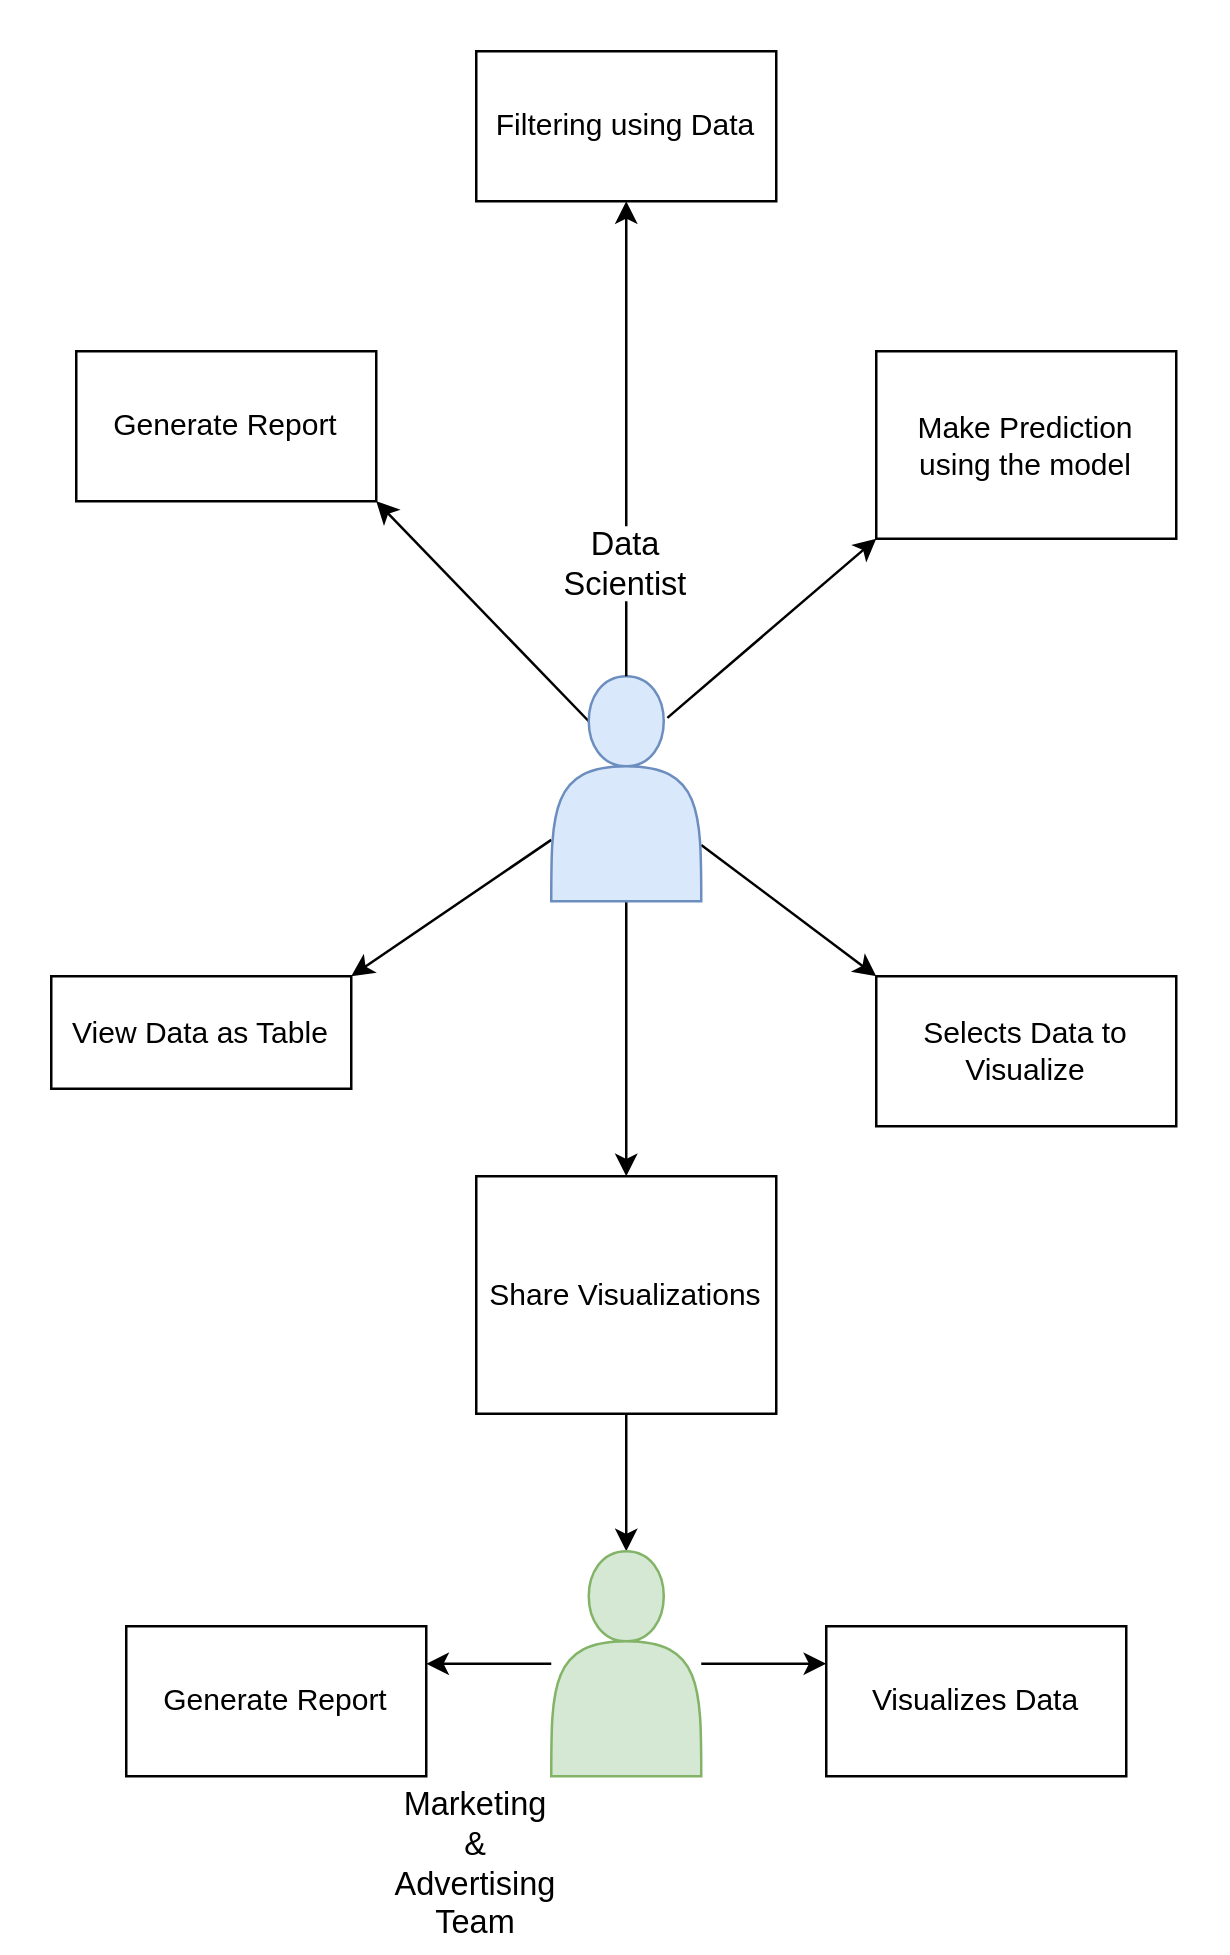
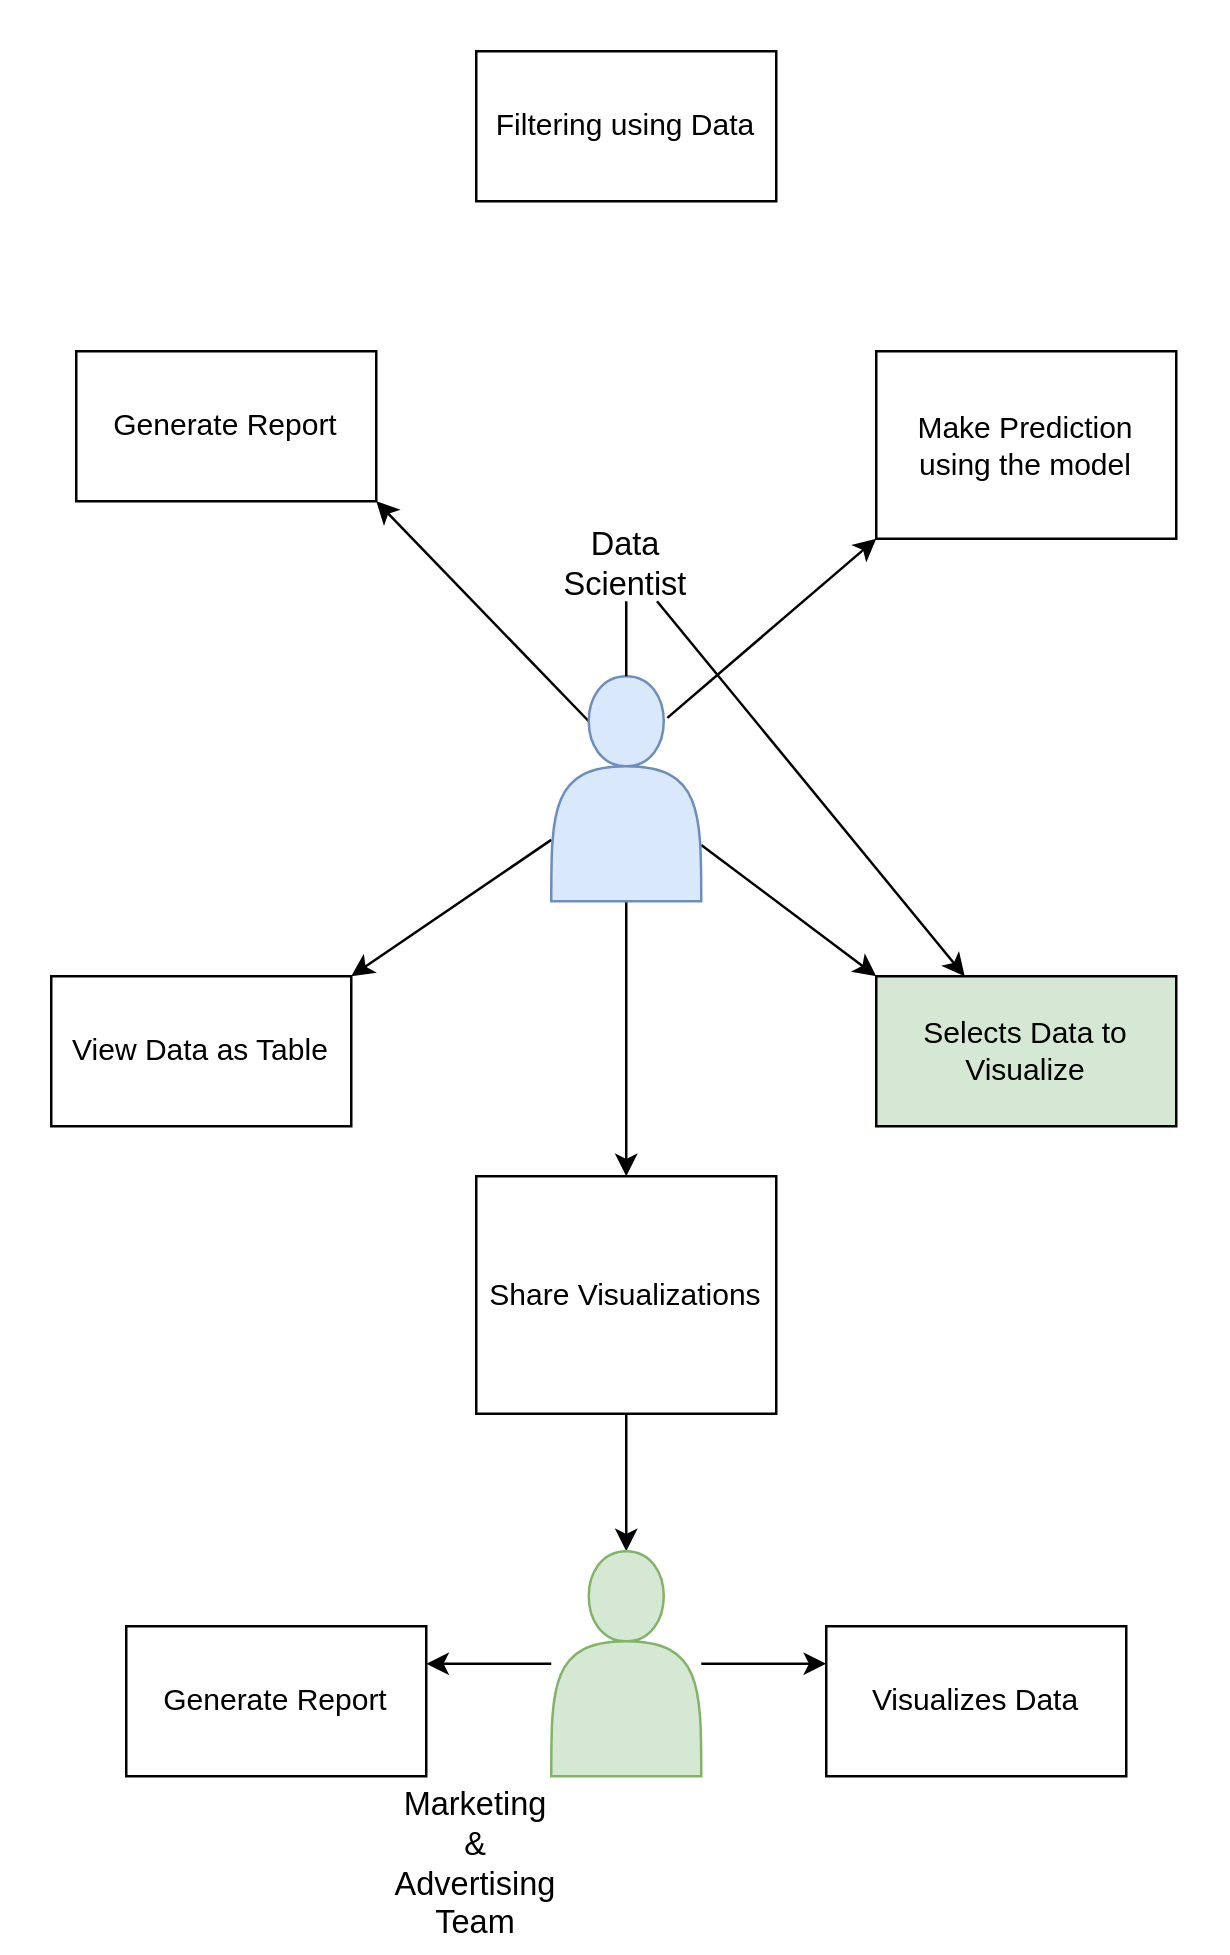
(626, 372) -> (837, 821)
(201, 1033) -> (201, 1051)
(1026, 1051) -> (1026, 1051)
